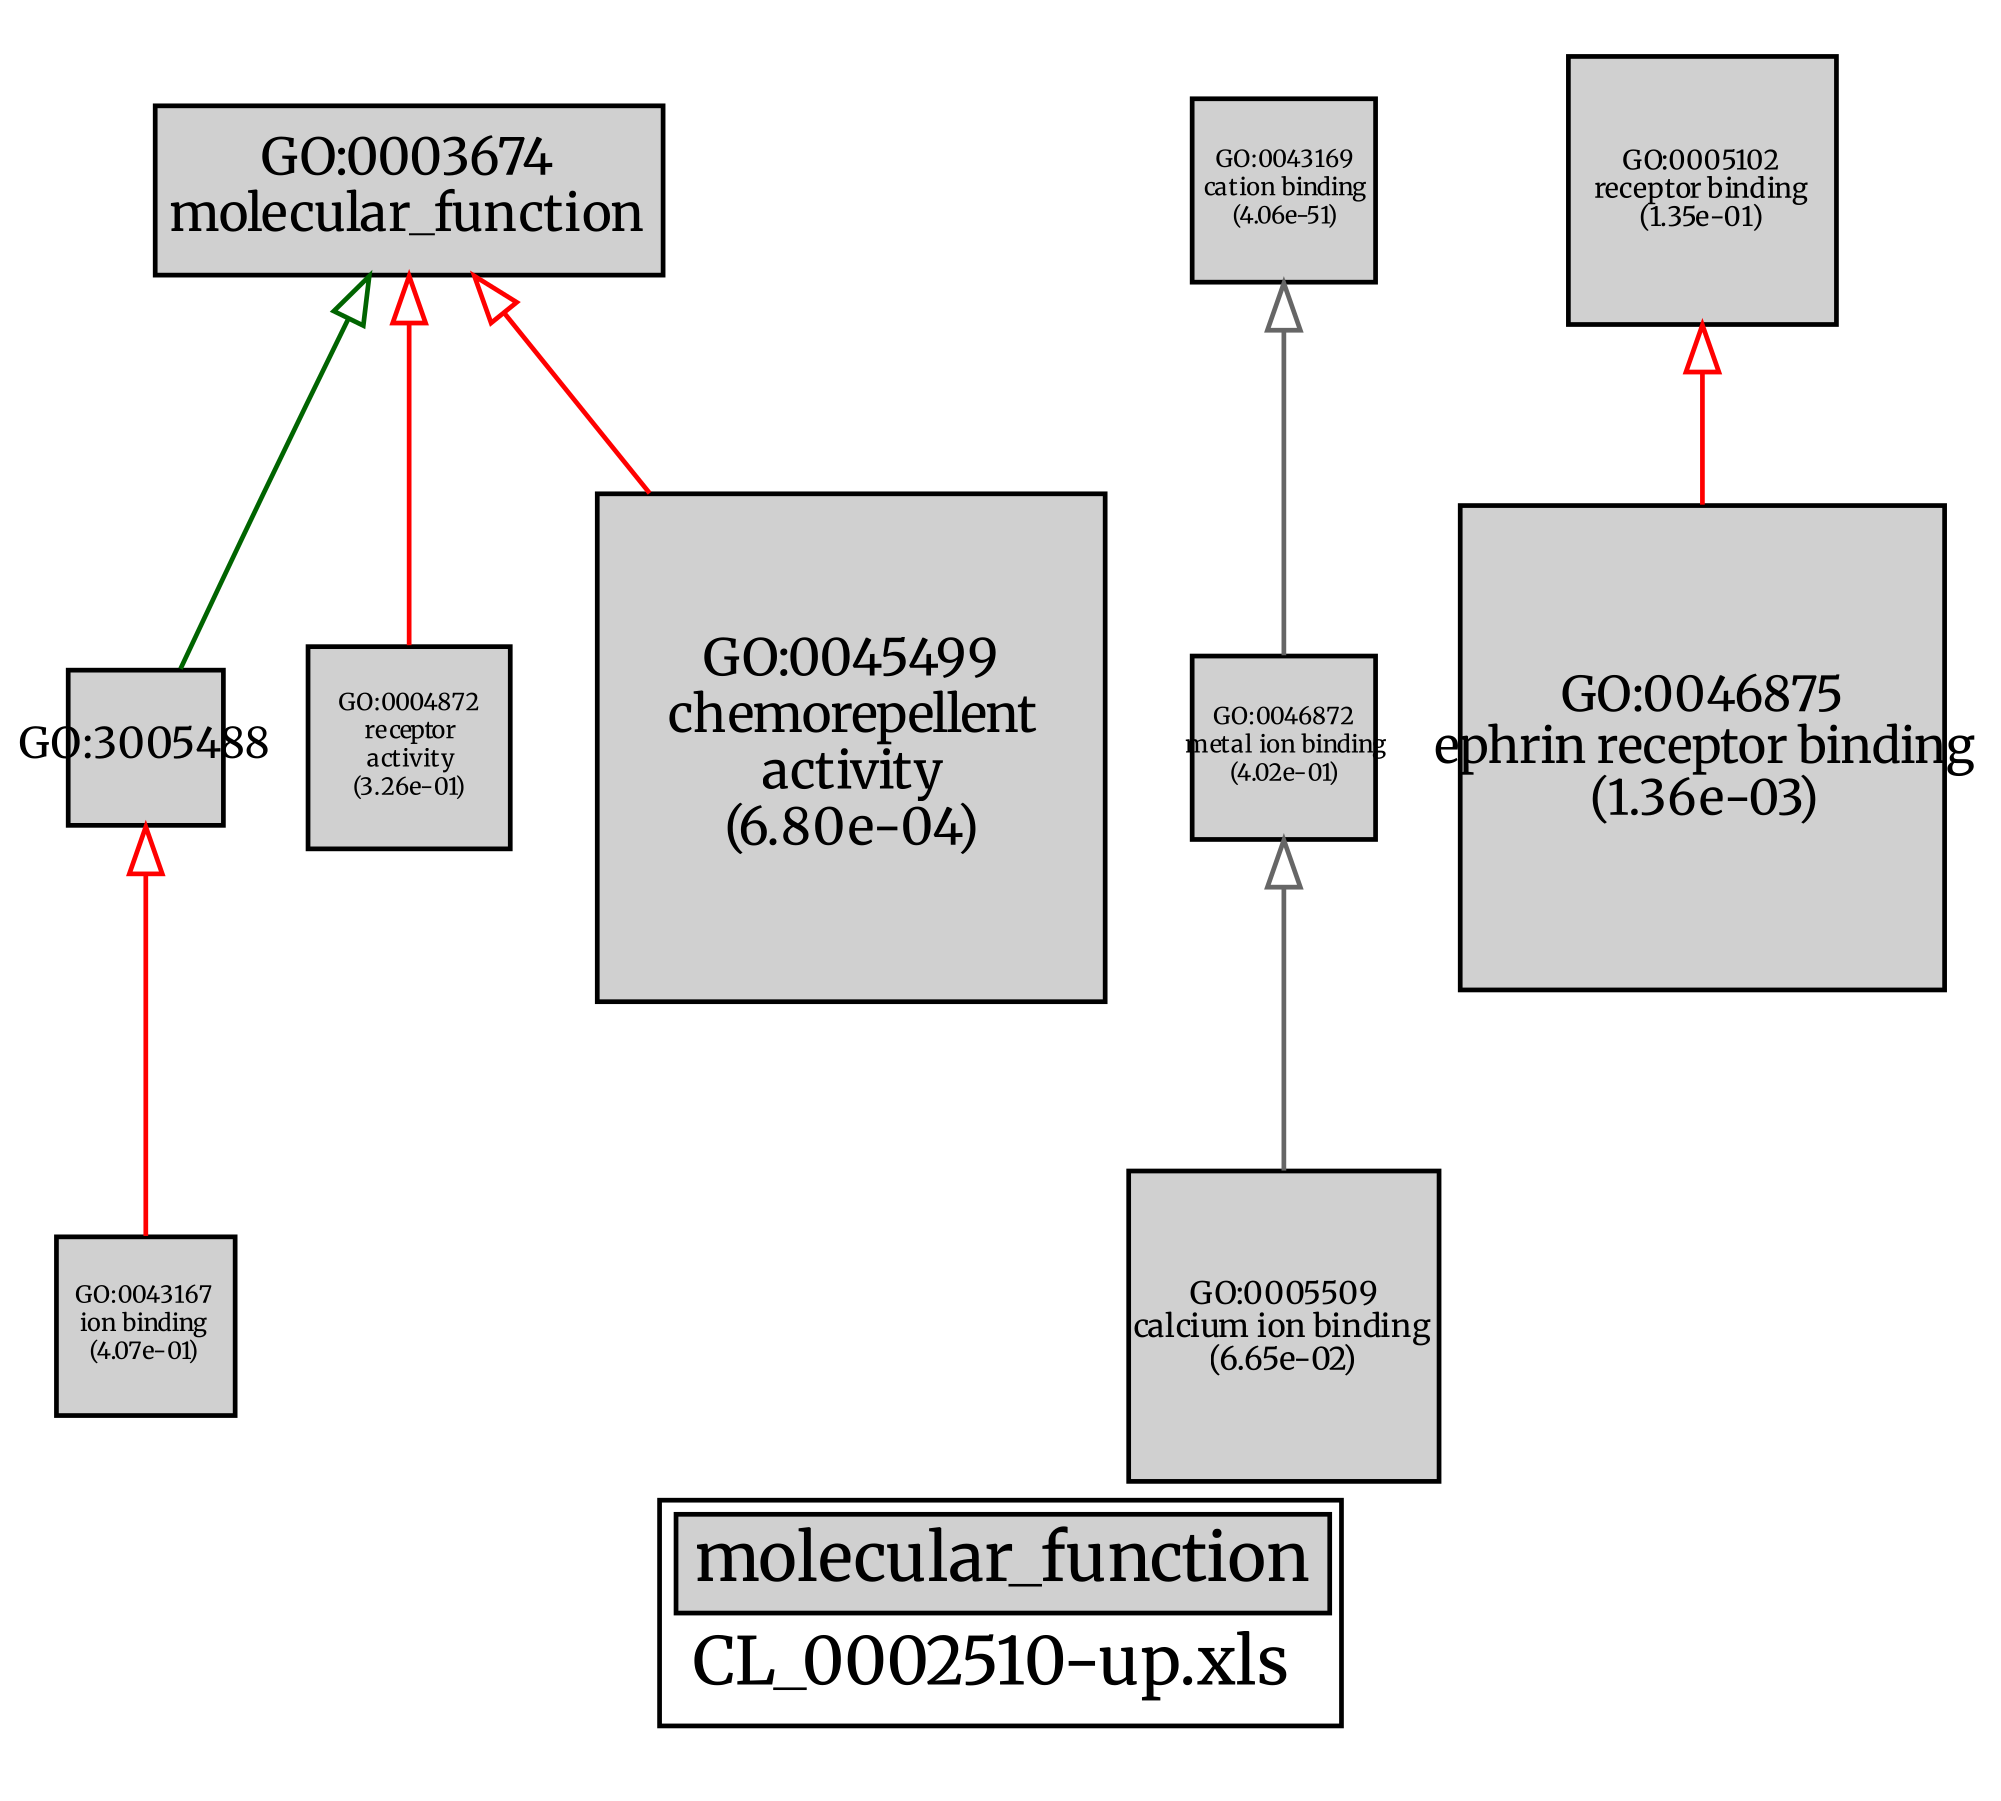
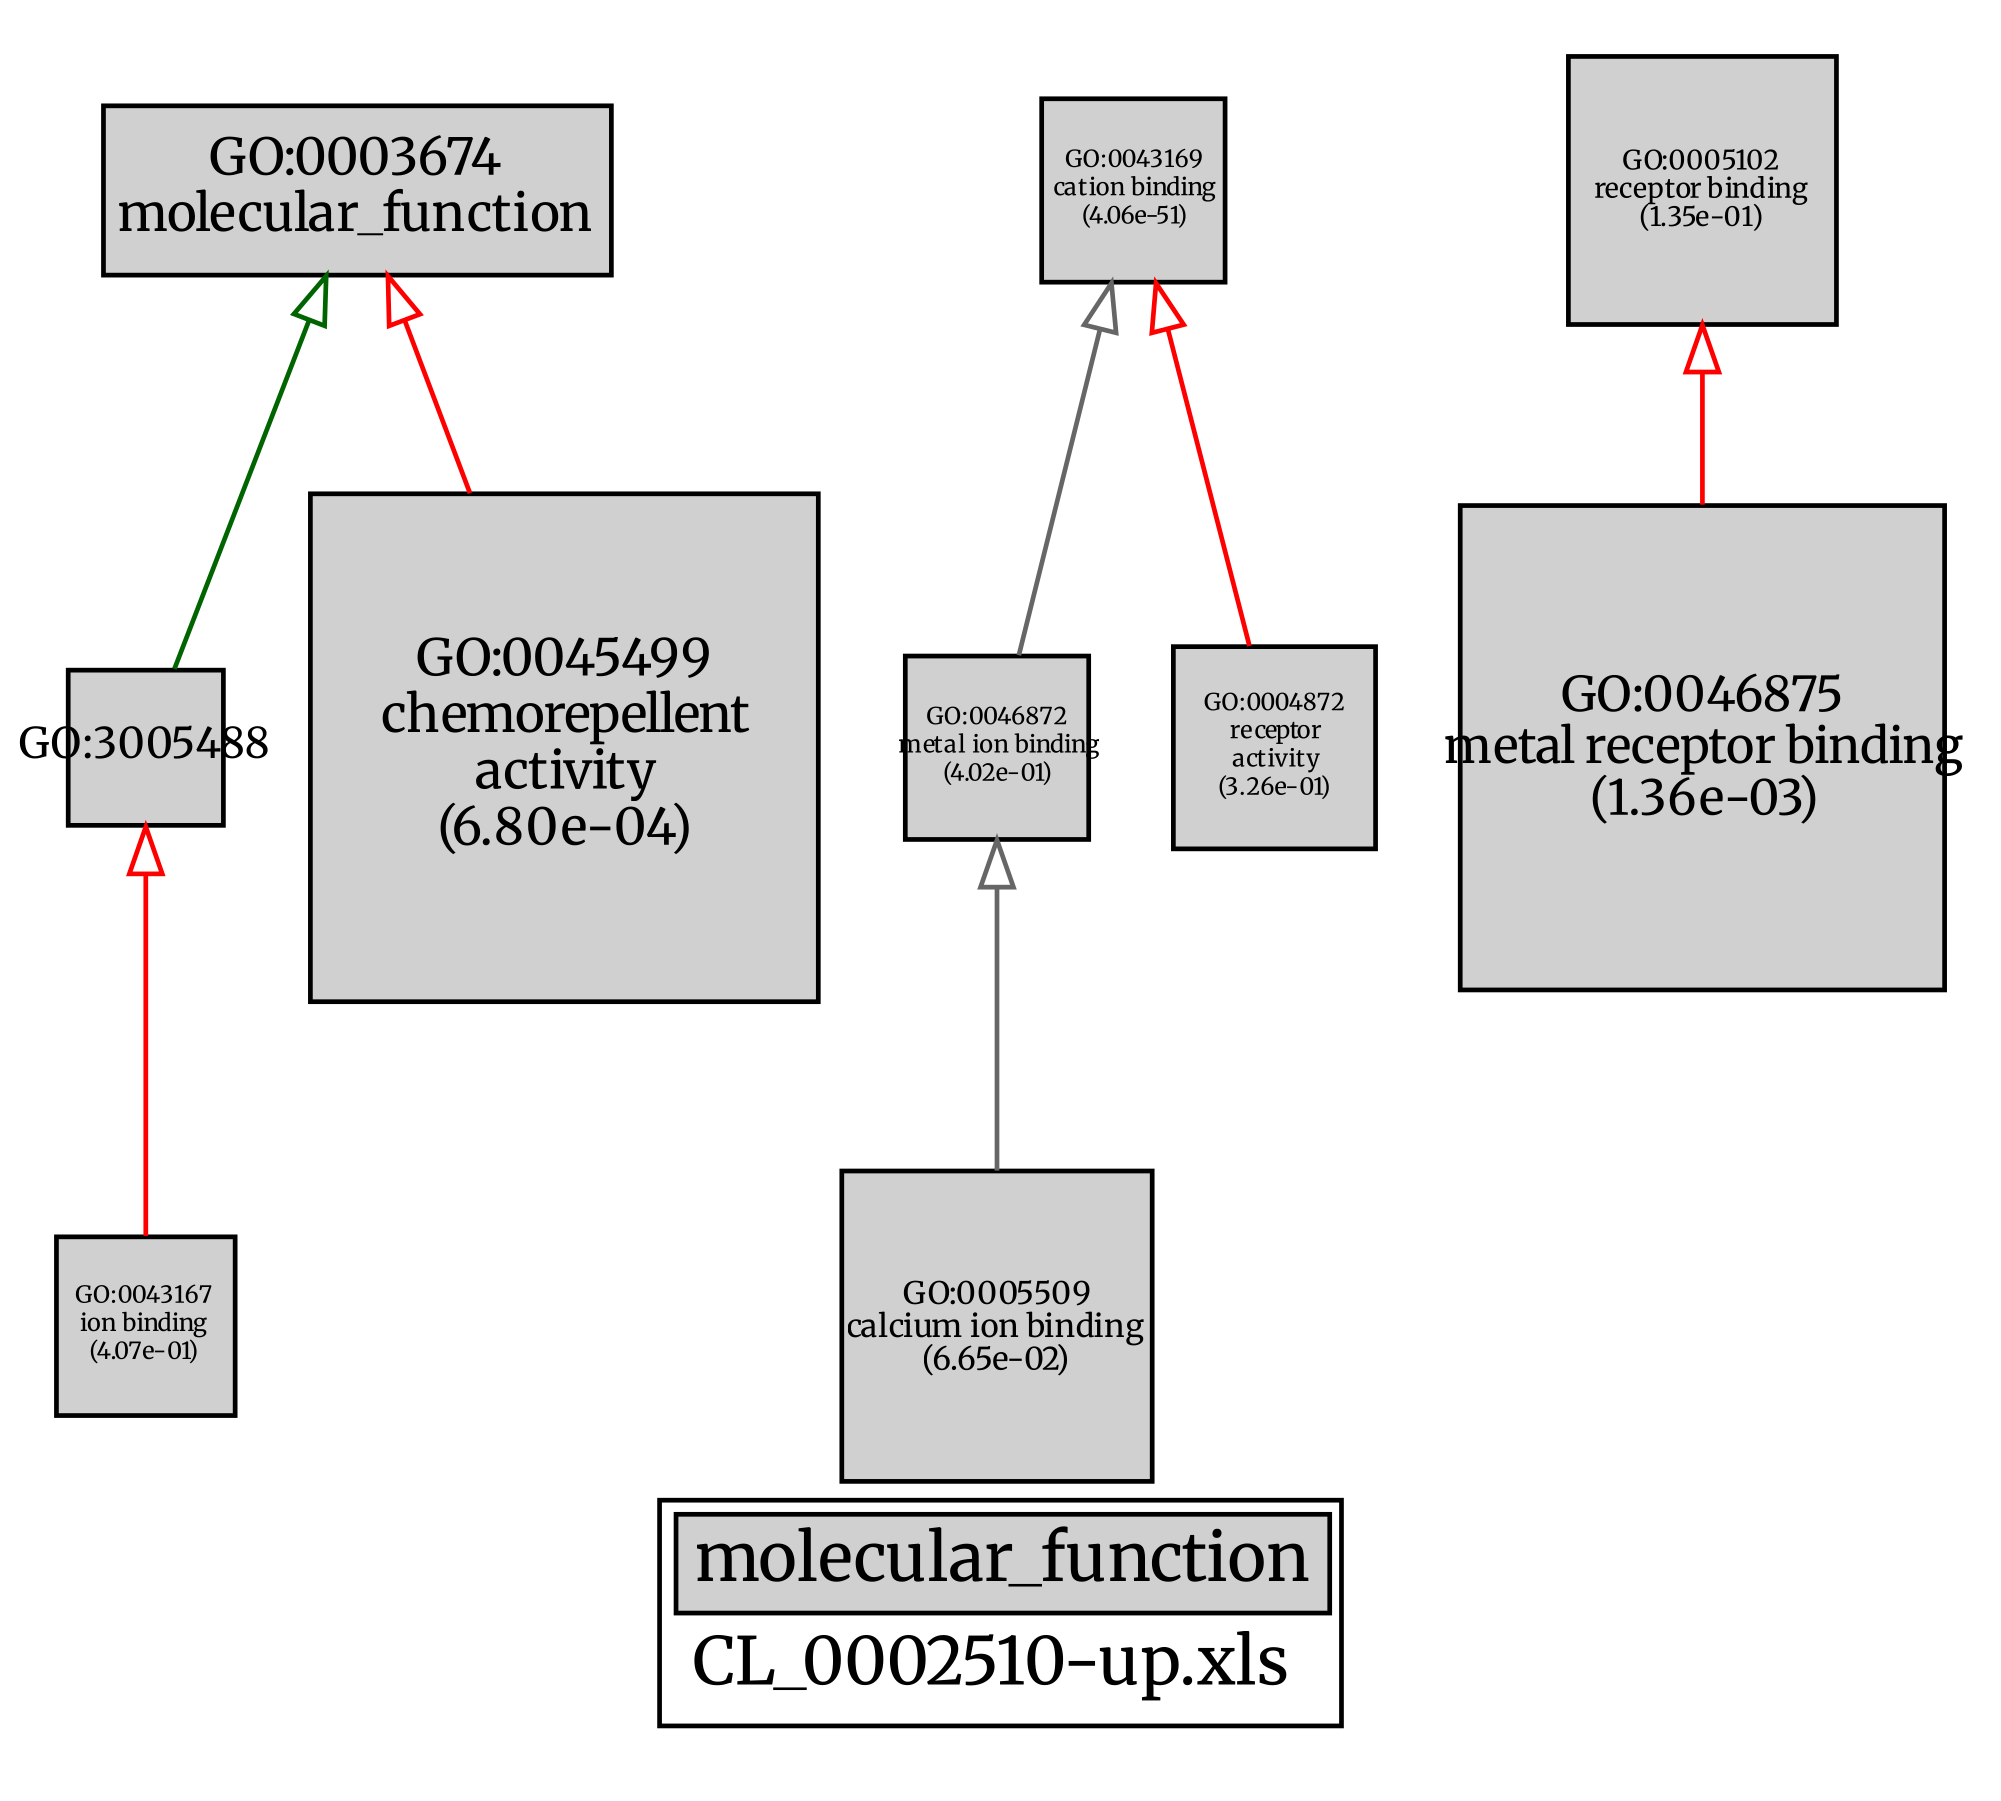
(409, 484) -> (1209, 488)
(1705, 748) -> (1705, 748)
